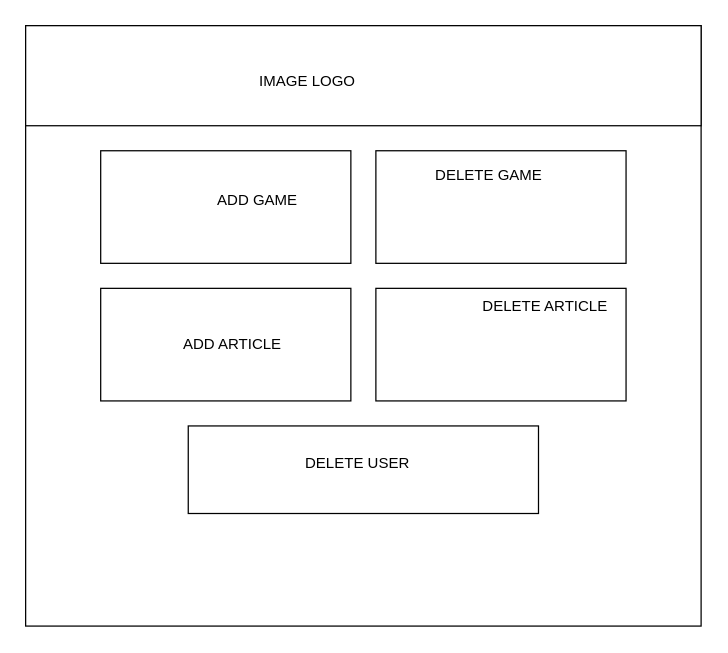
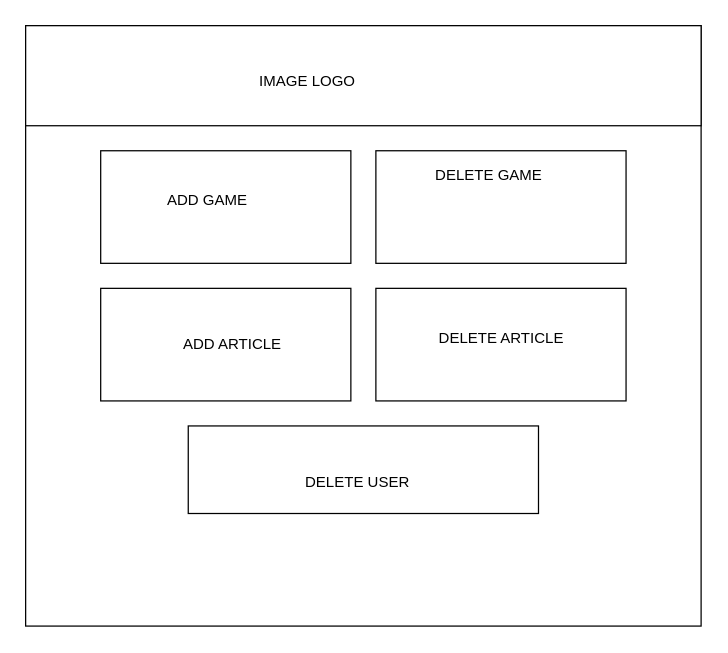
(257, 201) -> (207, 201)
(544, 307) -> (501, 338)
(357, 463) -> (357, 482)
